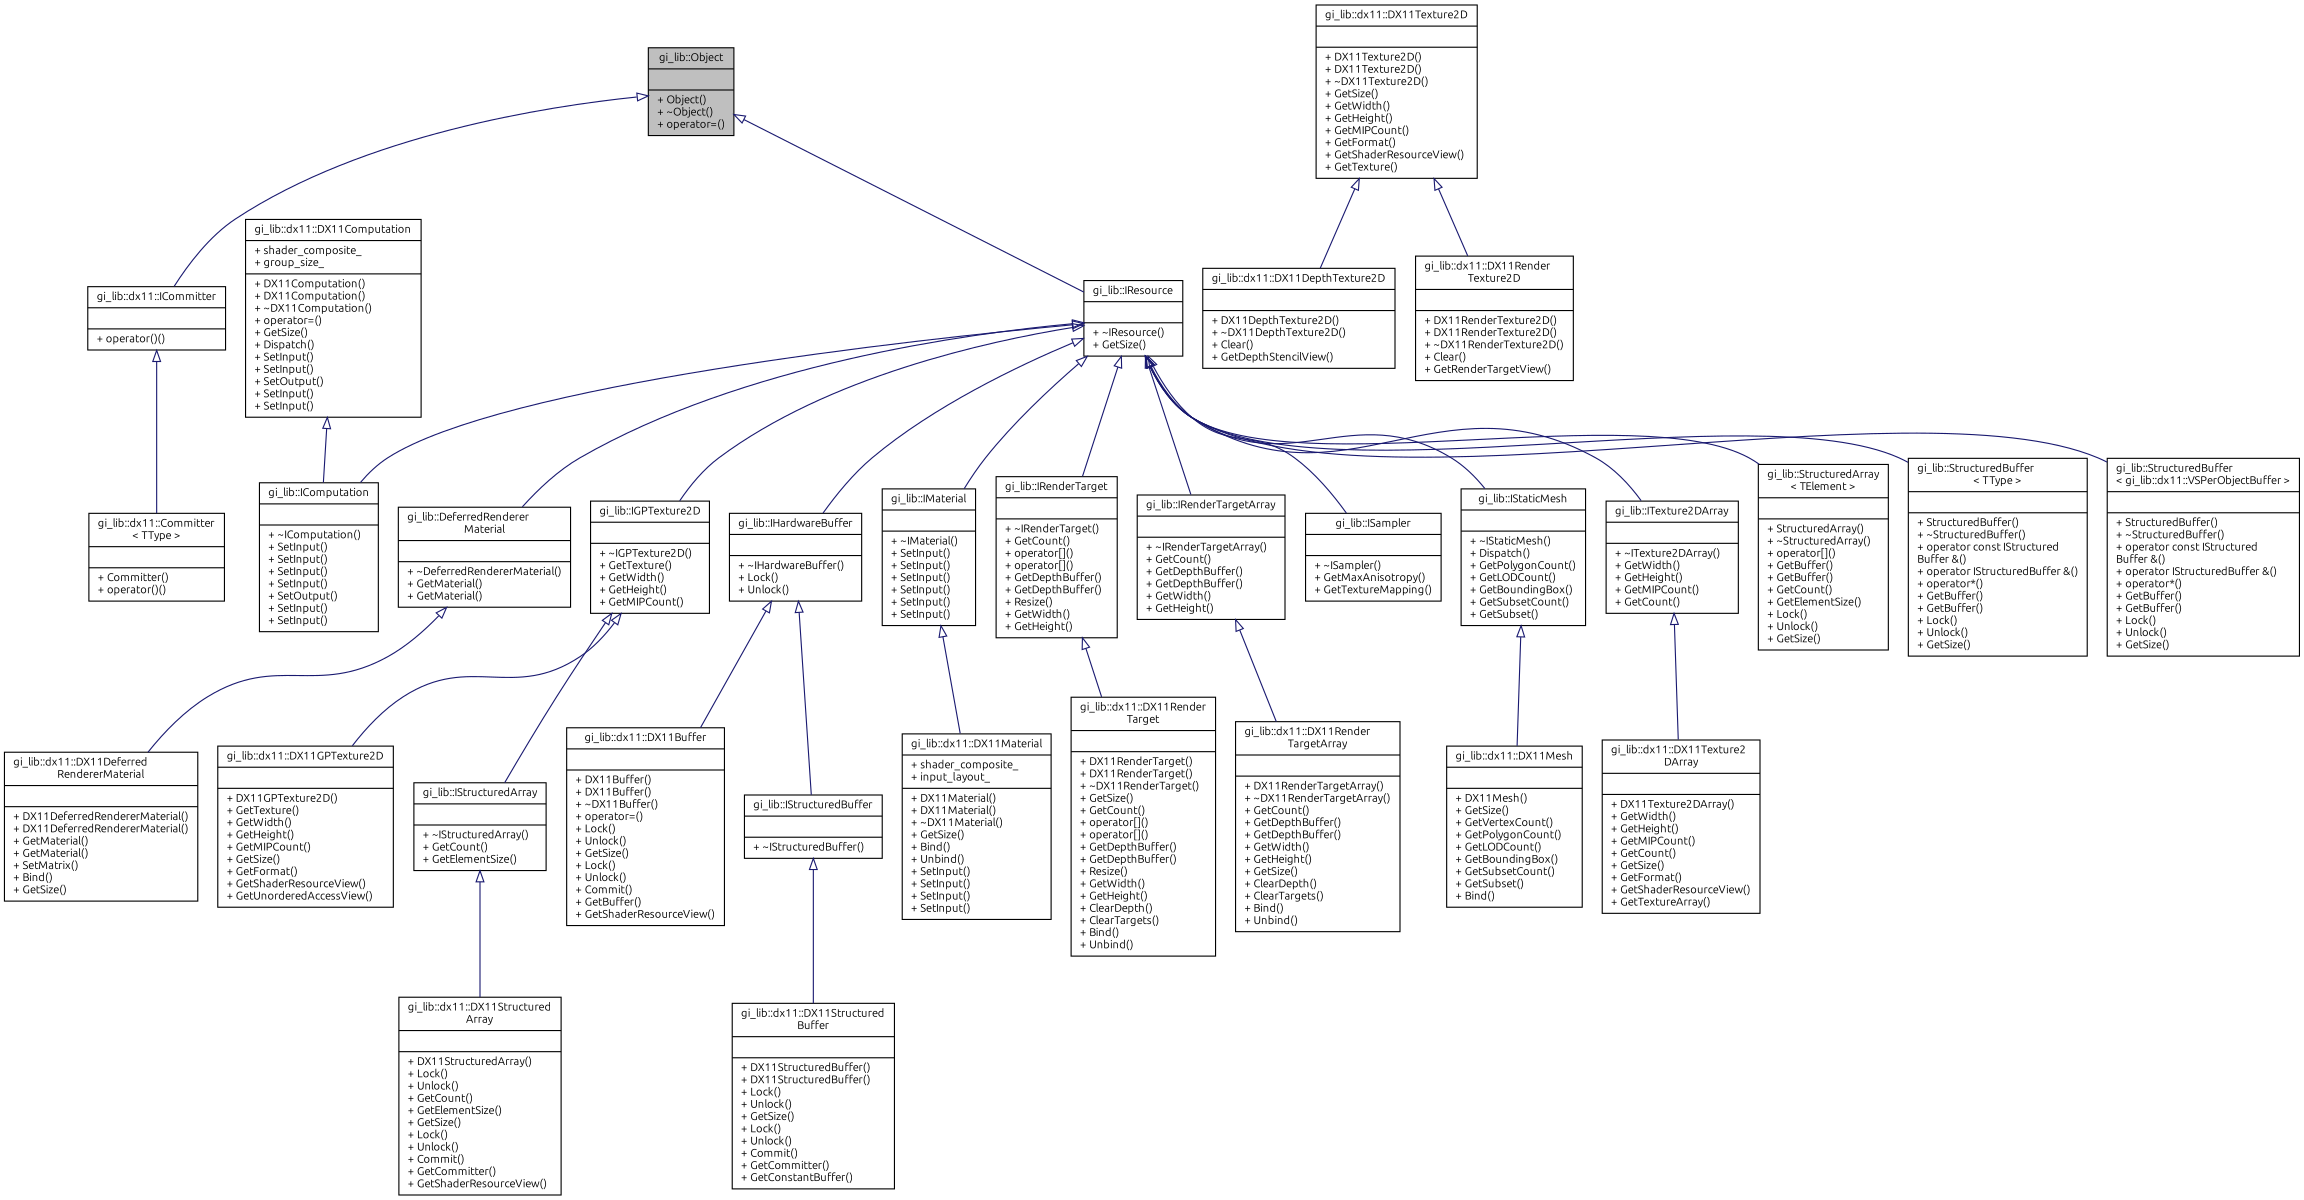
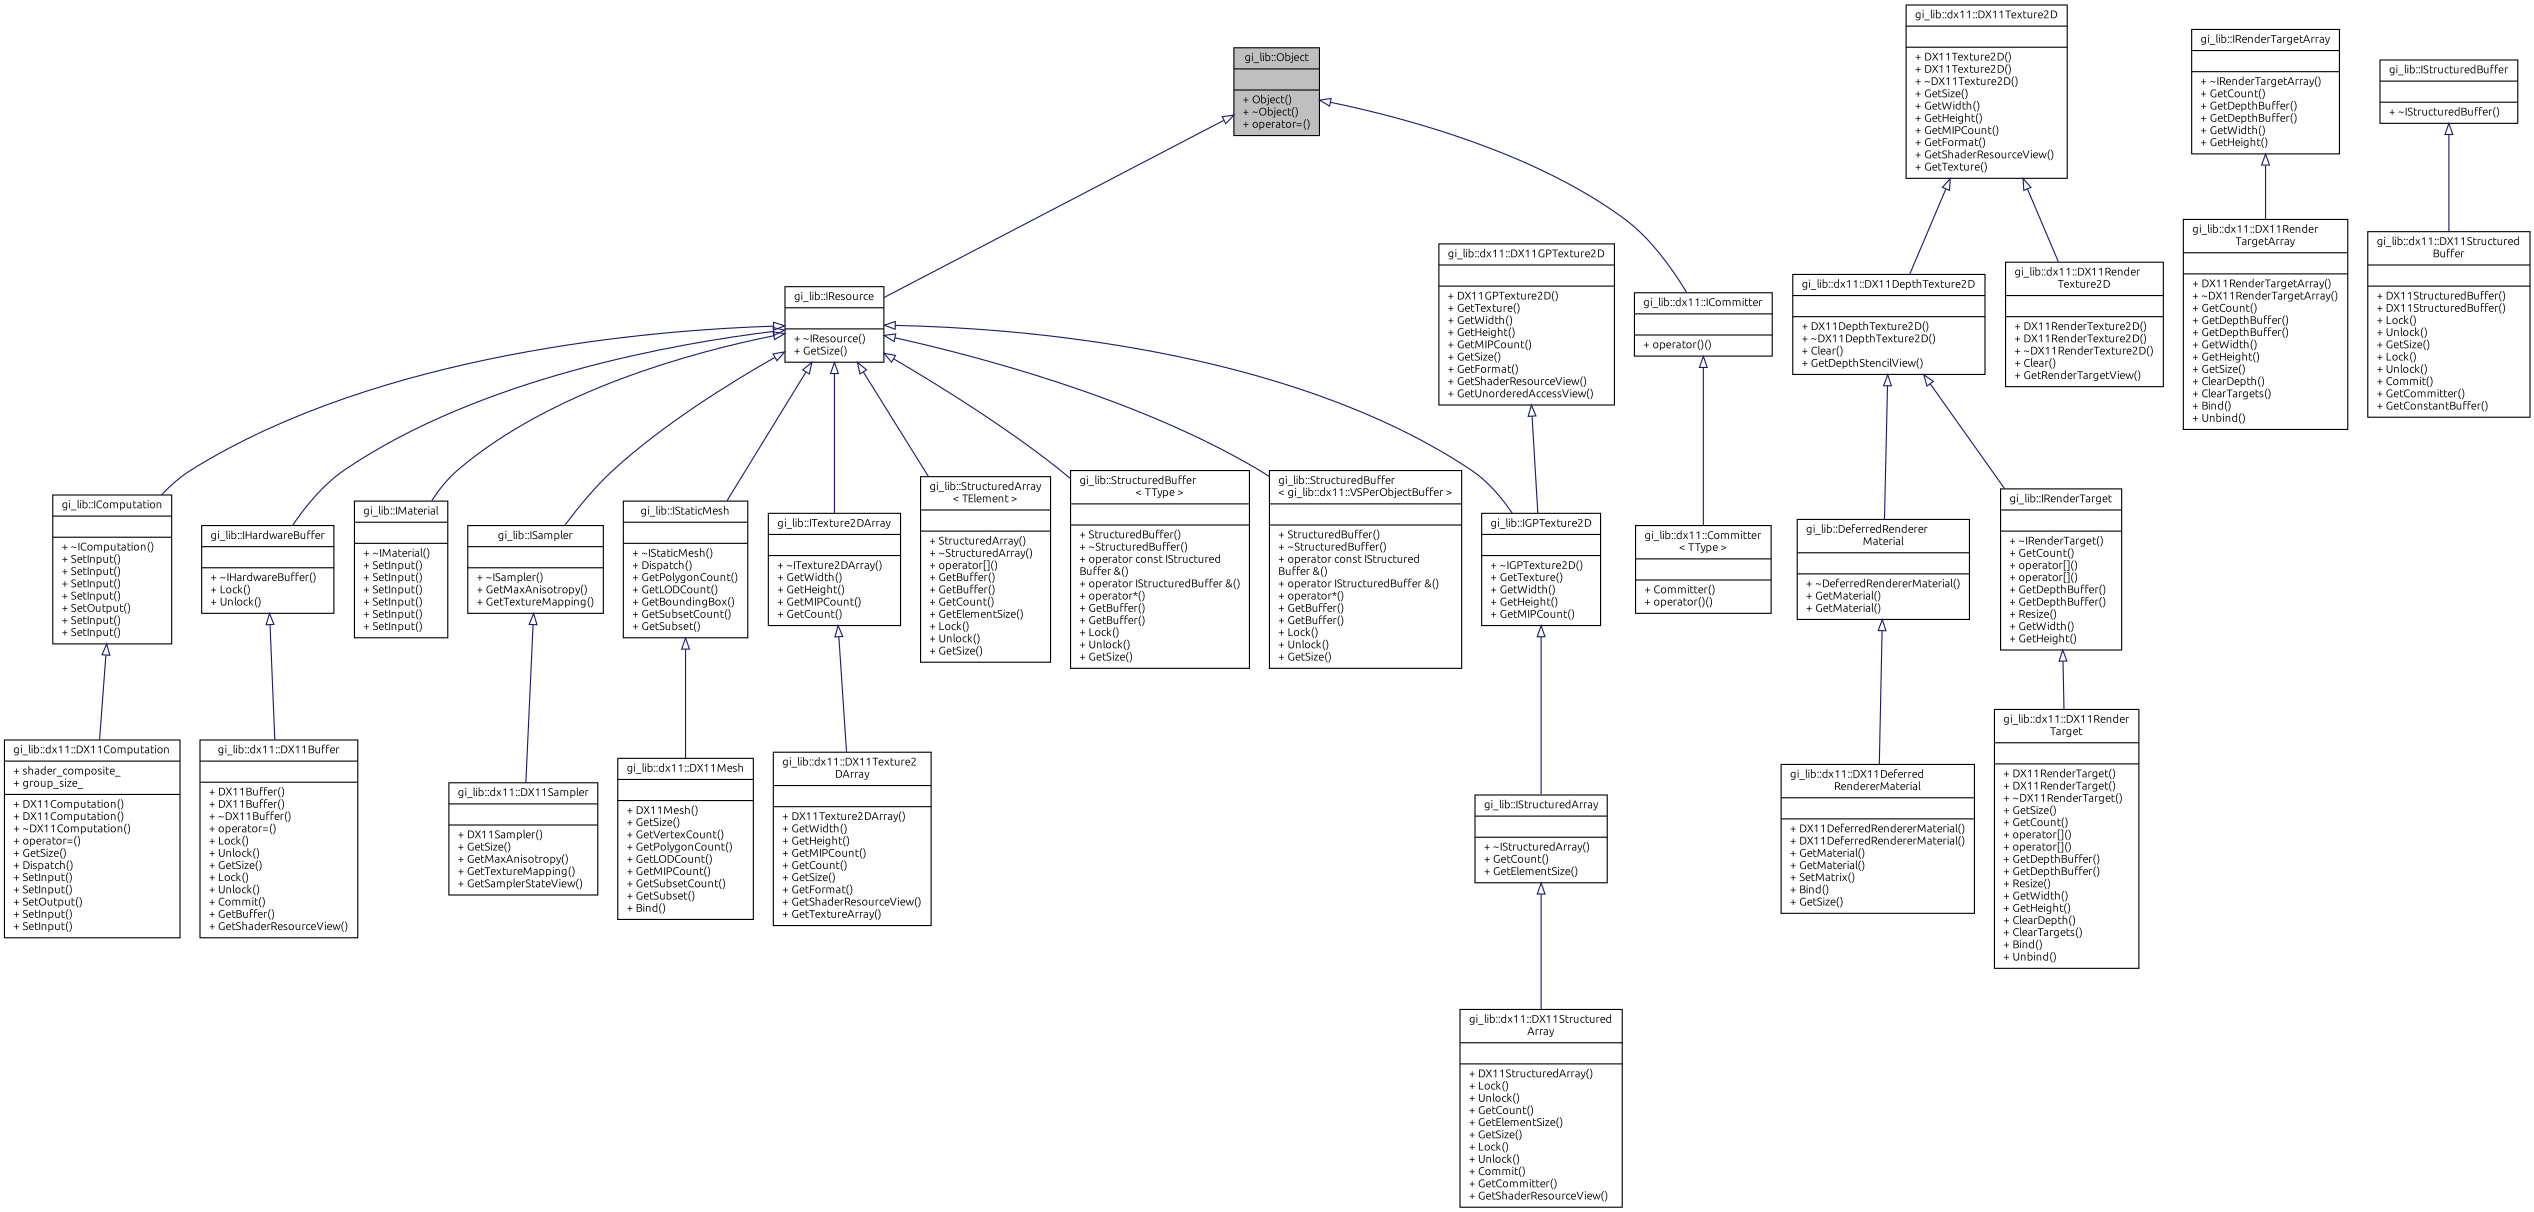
(783, 376) -> (1886, 453)
(1100, 422) -> (1967, 436)
(1170, 431) -> none
(325, 456) -> (103, 697)
(480, 677) -> (1535, 465)
(805, 704) -> none
(977, 827) -> none
none -> (523, 839)
(1507, 859) -> (669, 872)
